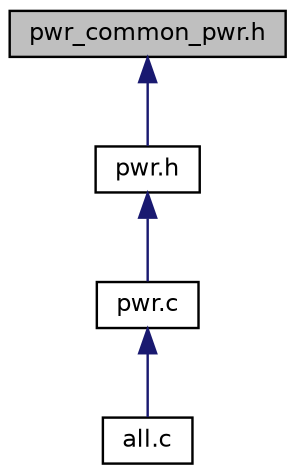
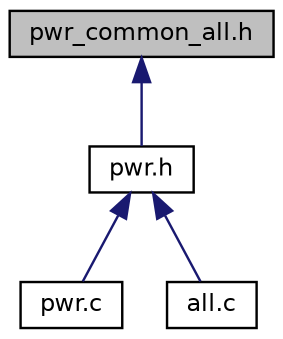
(148, 34) -> (142, 34)
(148, 385) -> (183, 248)
